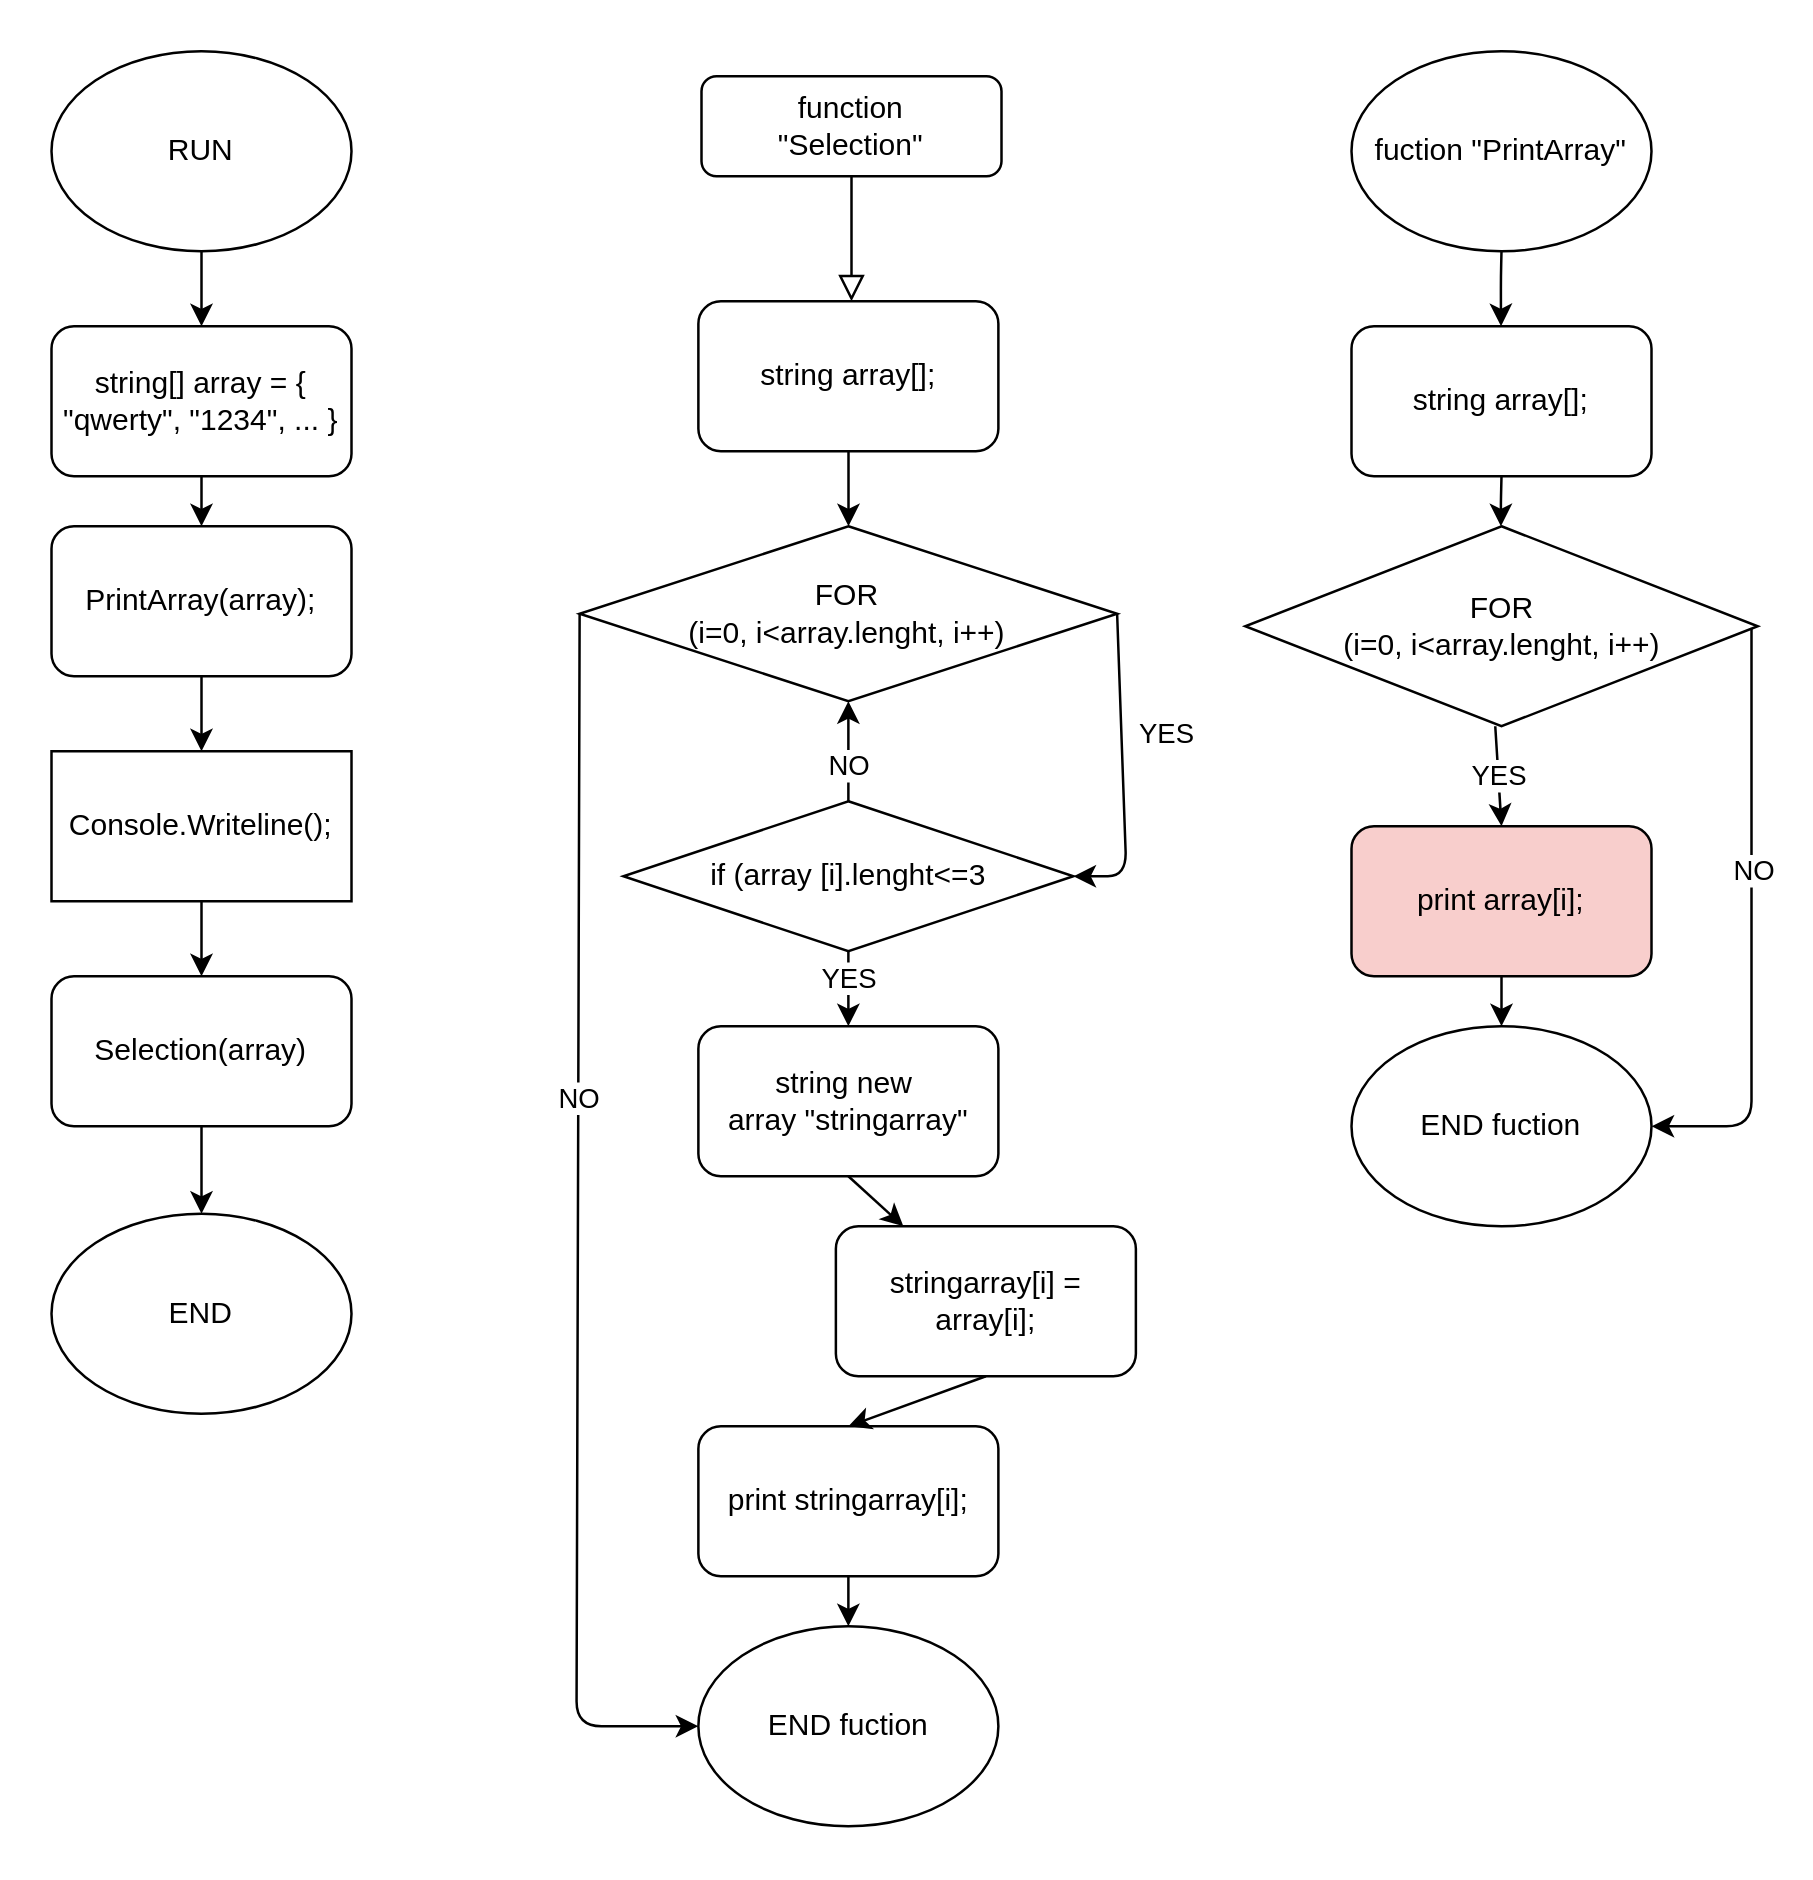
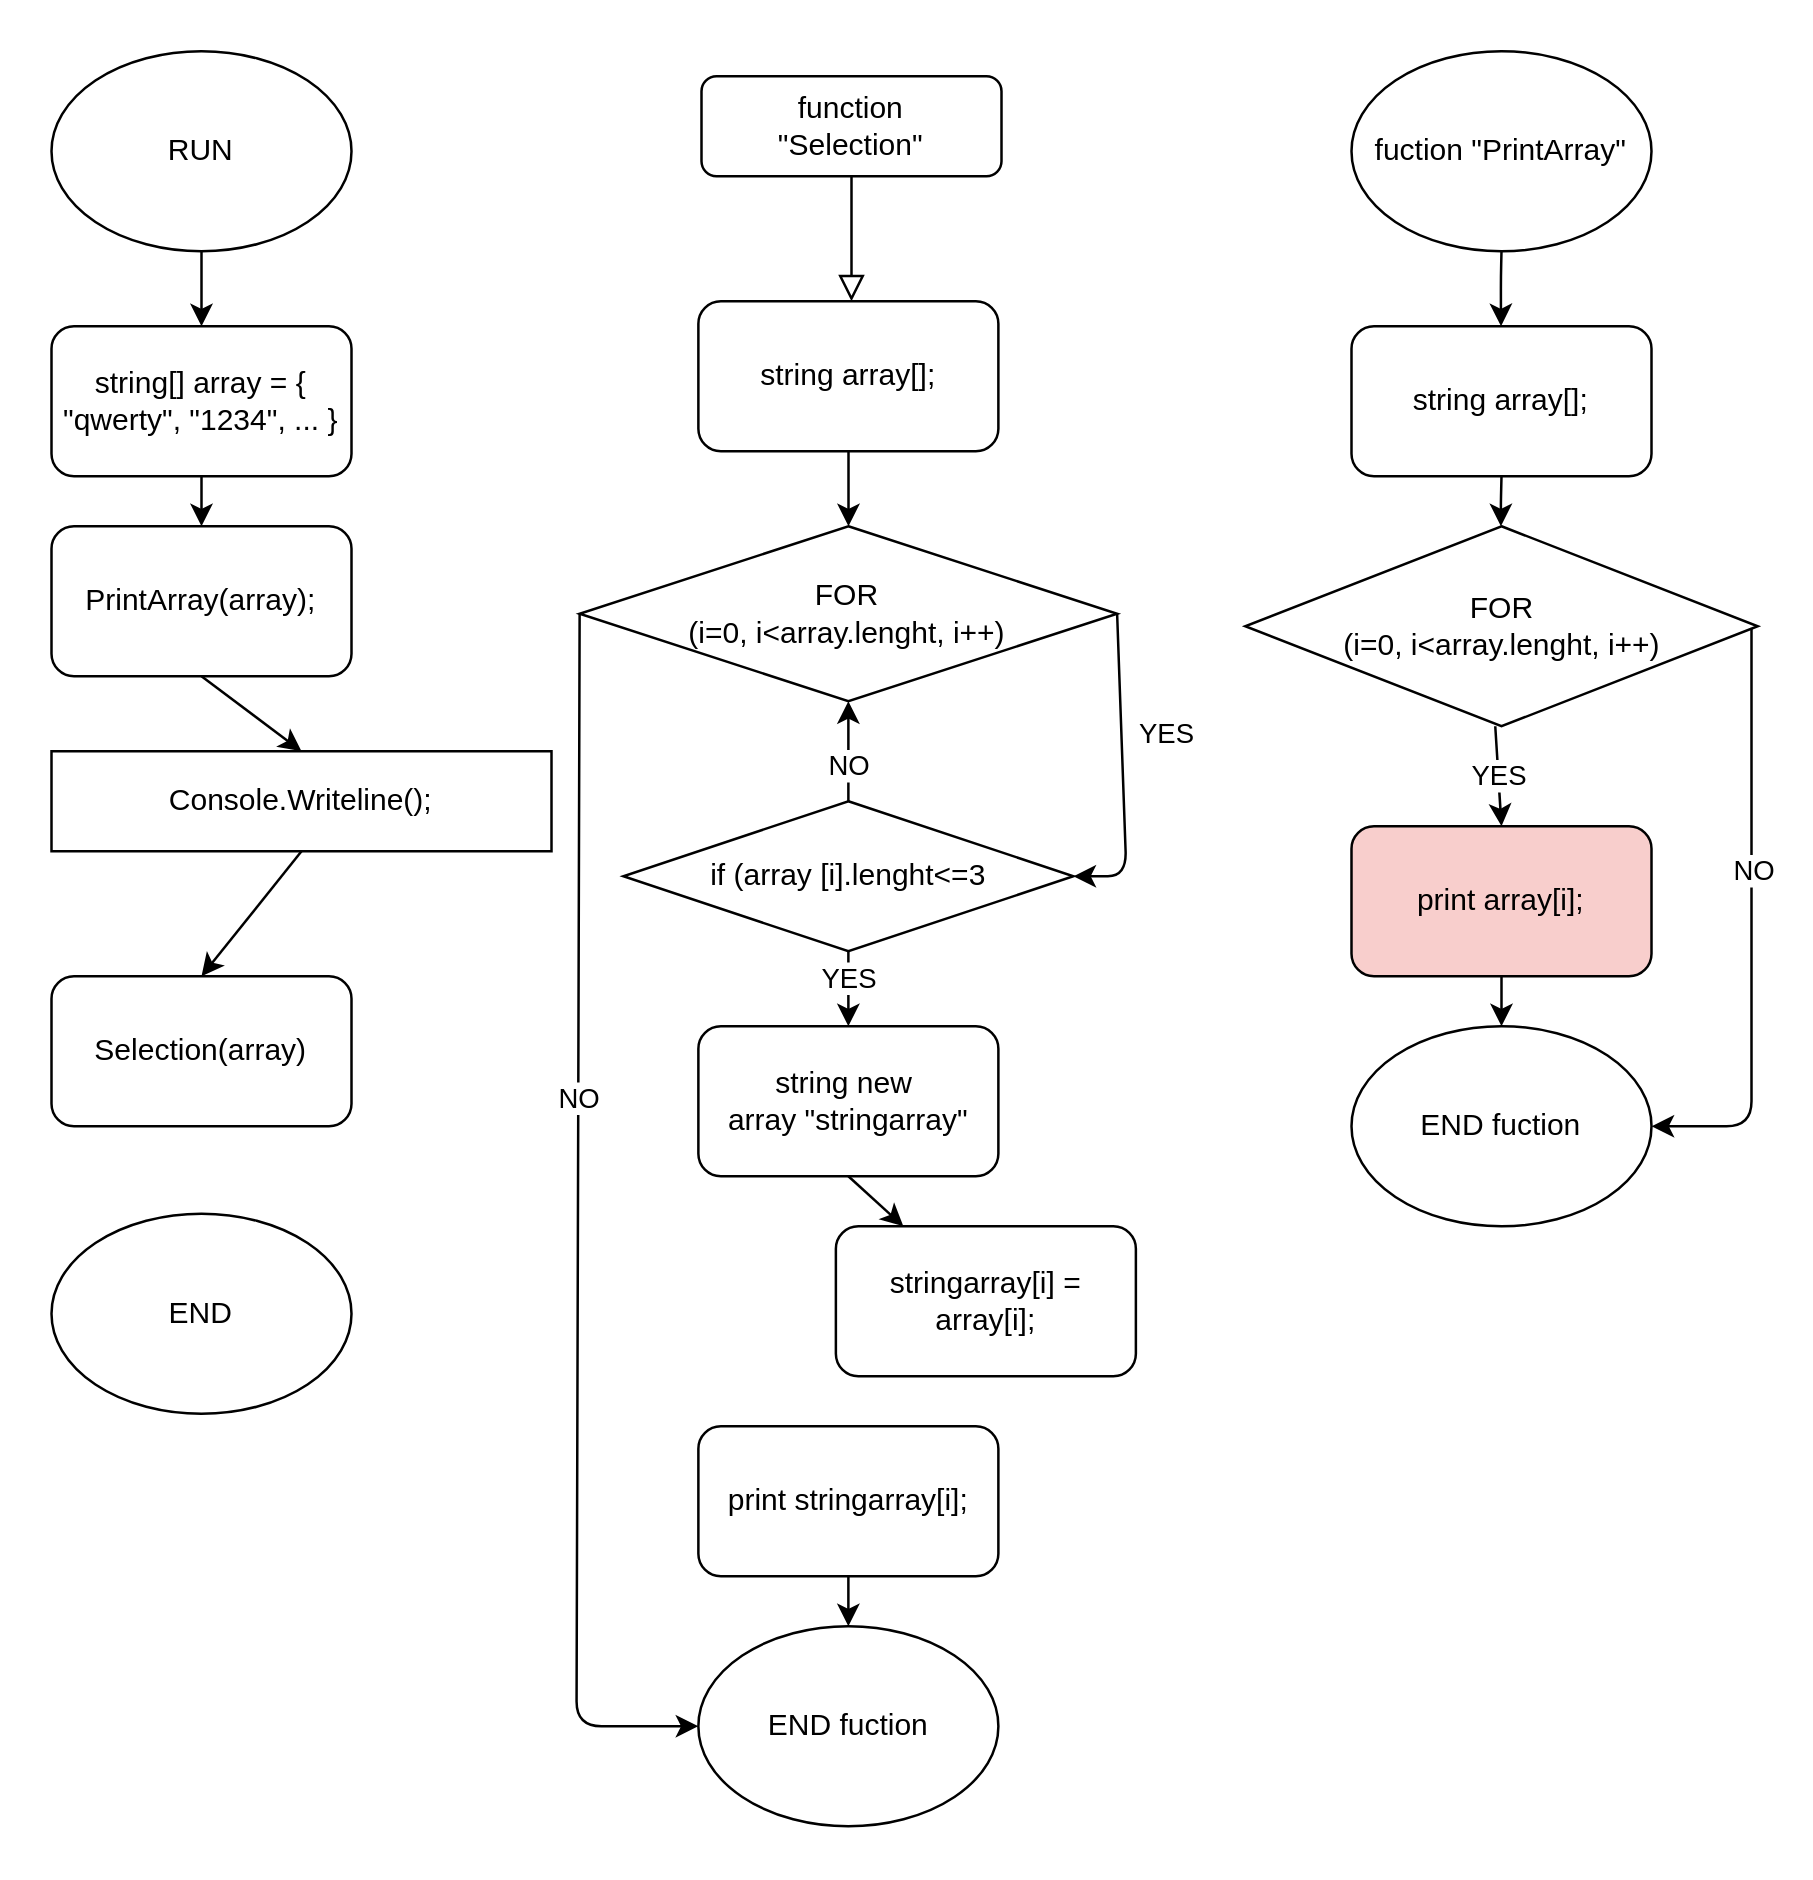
(201, 826) -> (301, 801)
(201, 1162) -> none
(924, 1399) -> none
